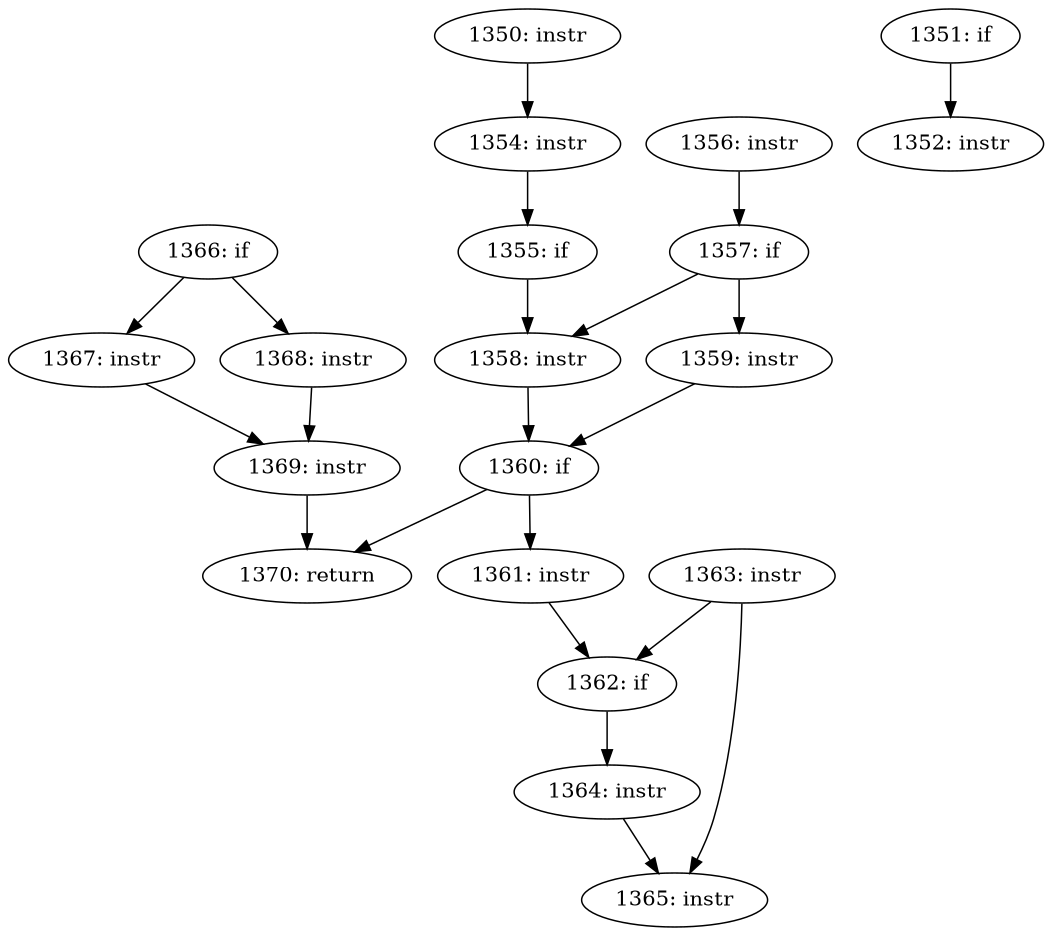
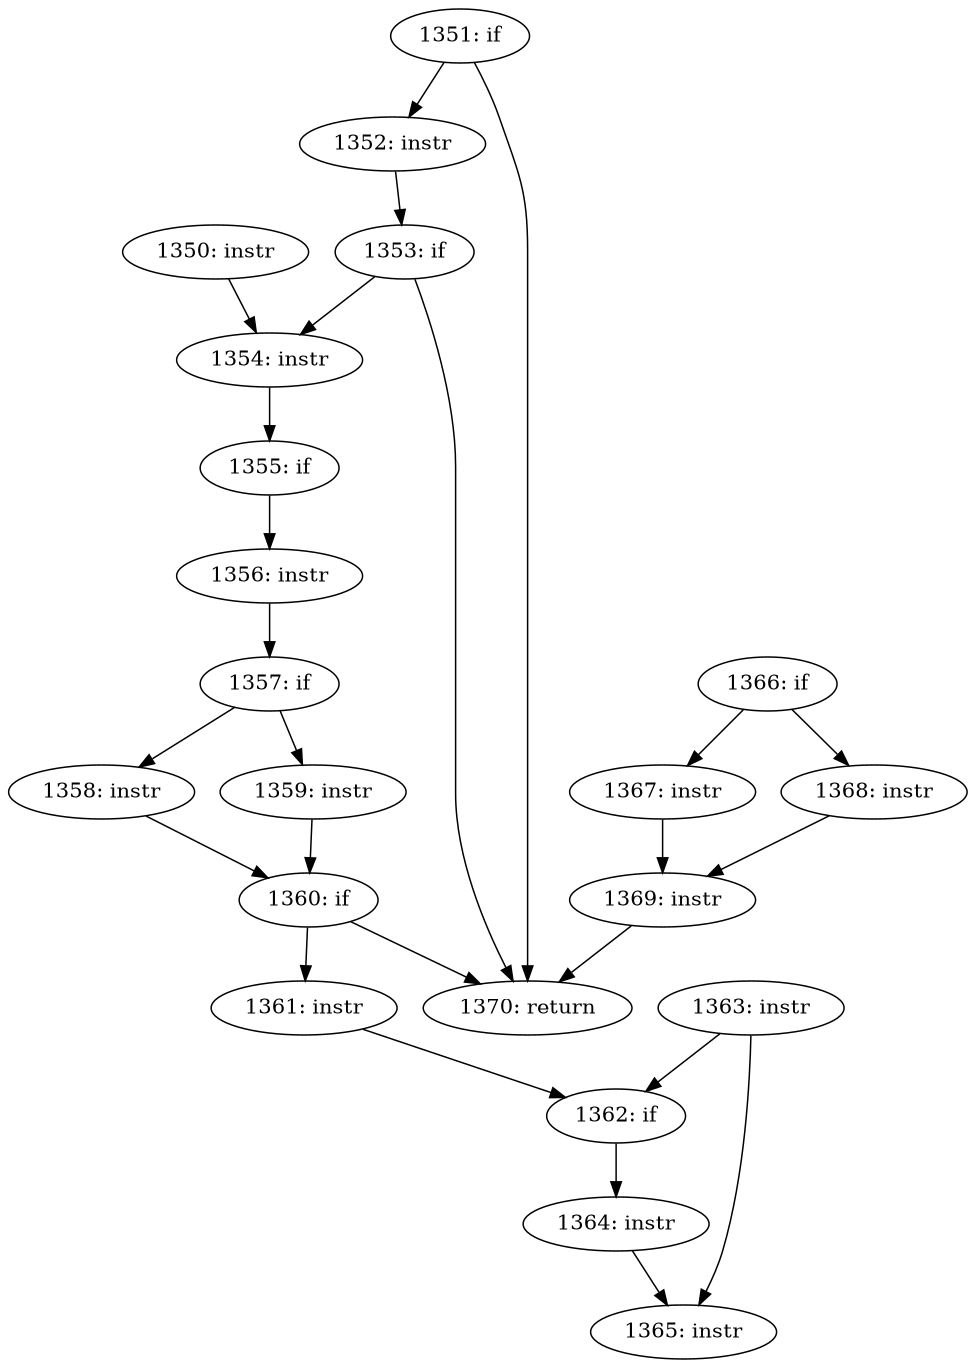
none -> (405, 252)
(528, 299) -> (270, 515)
none -> (528, 510)
